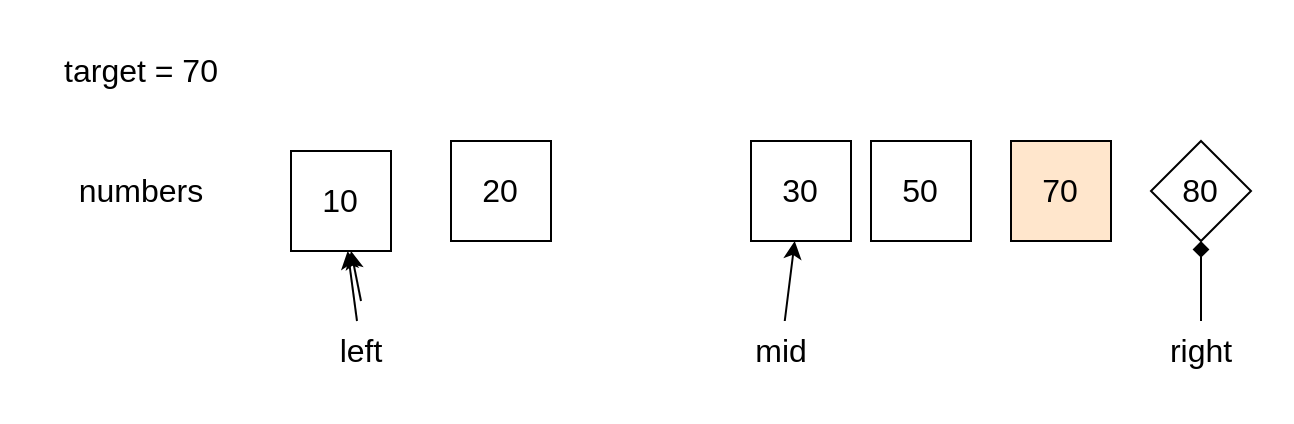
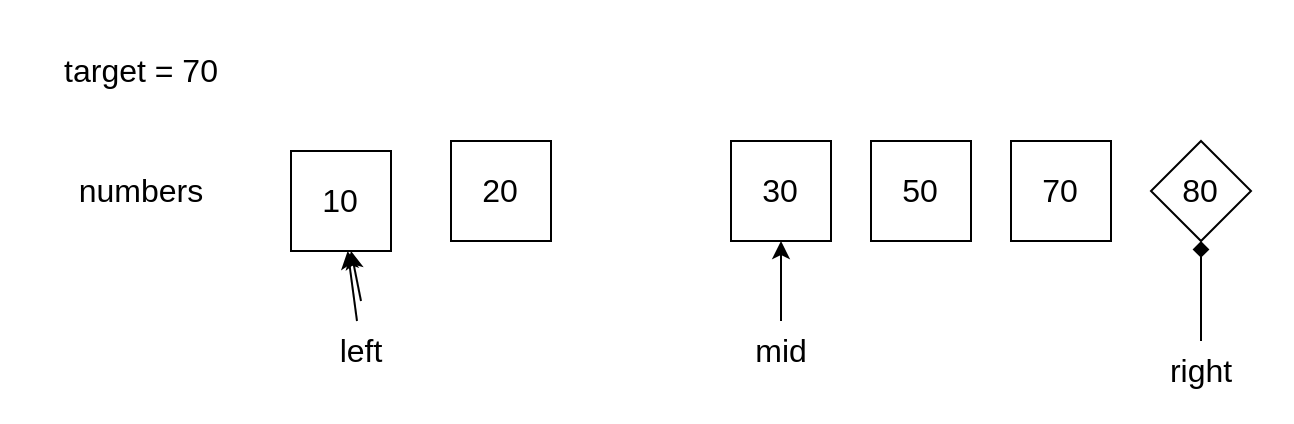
(801, 191) -> (781, 191)
(1061, 191) -> (1061, 191)
(1201, 351) -> (1201, 371)
